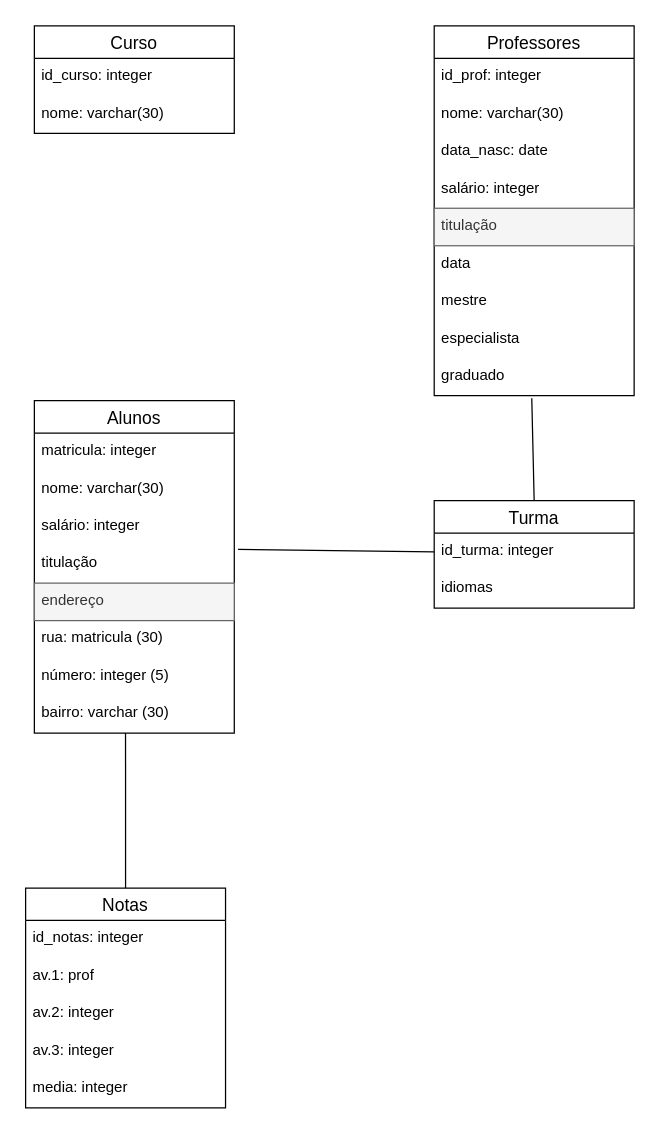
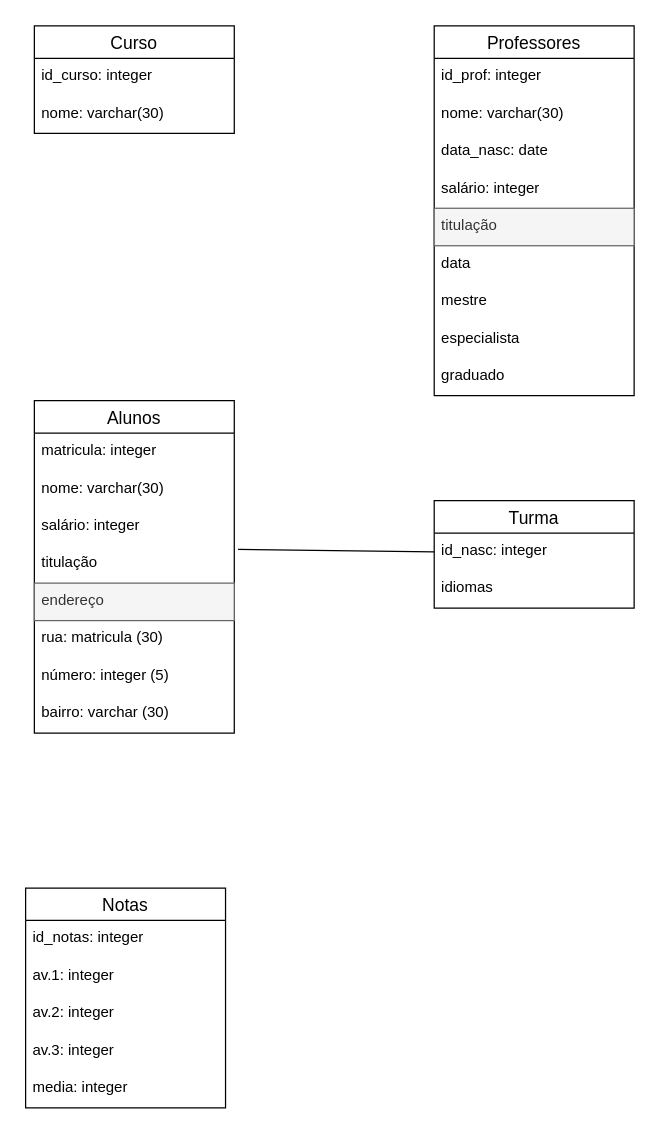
(533, 449) -> none
(505, 550) -> (501, 550)
(126, 812) -> none
(69, 975) -> (79, 975)
